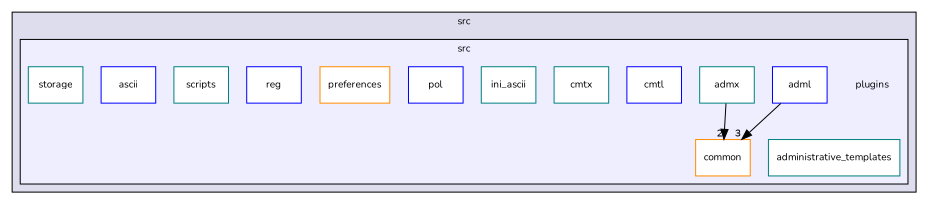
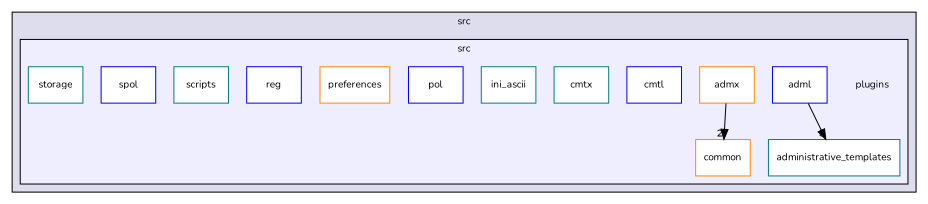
(128, 85) -> (128, 85)
(727, 85) -> (727, 85)
(765, 118) -> (815, 117)
